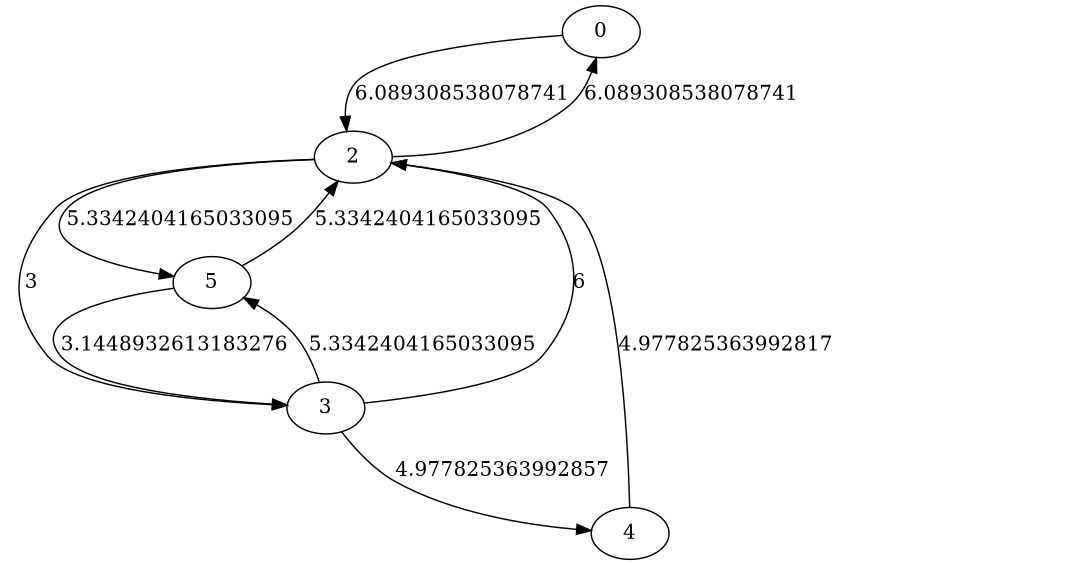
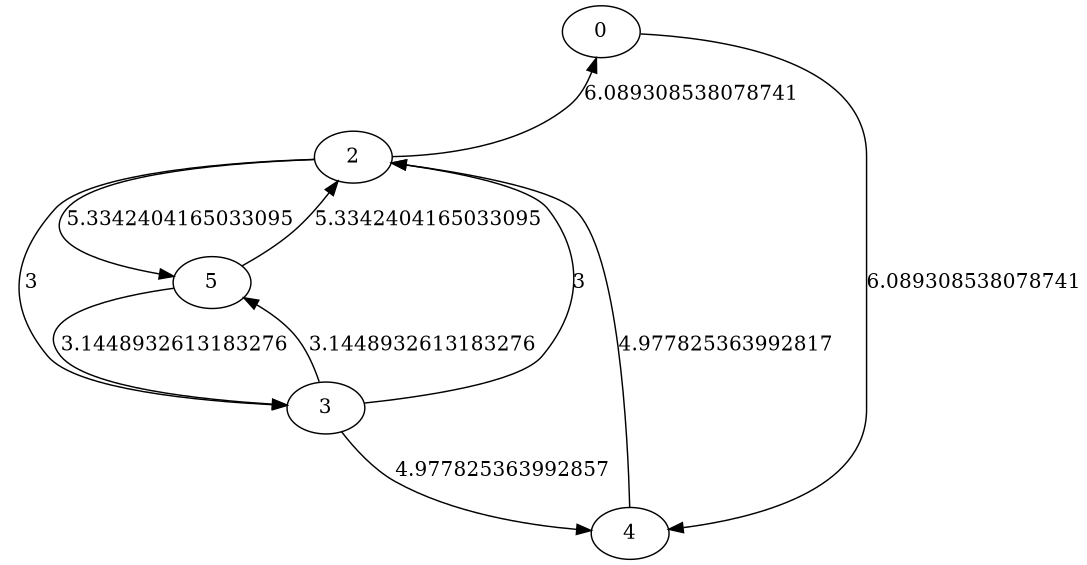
(438, 51) -> (867, 261)
(580, 283) -> (580, 283)
(423, 345) -> (423, 345)
